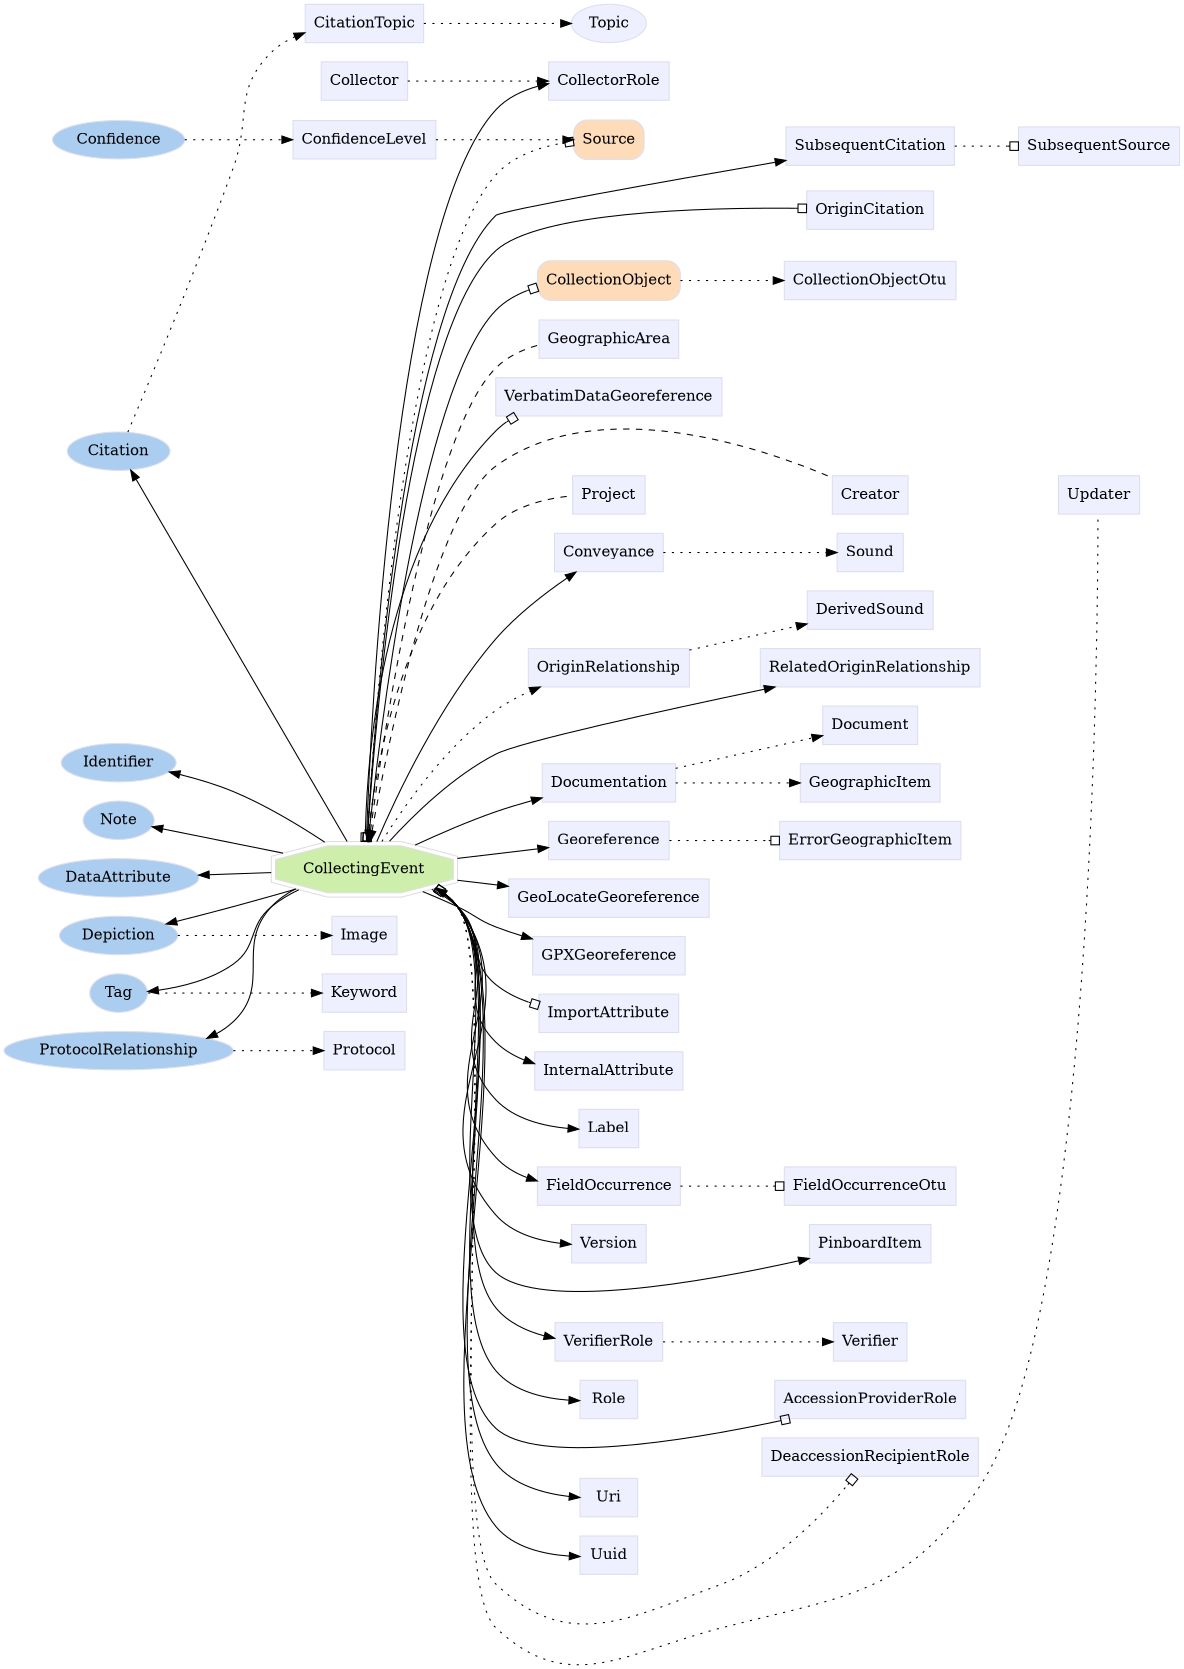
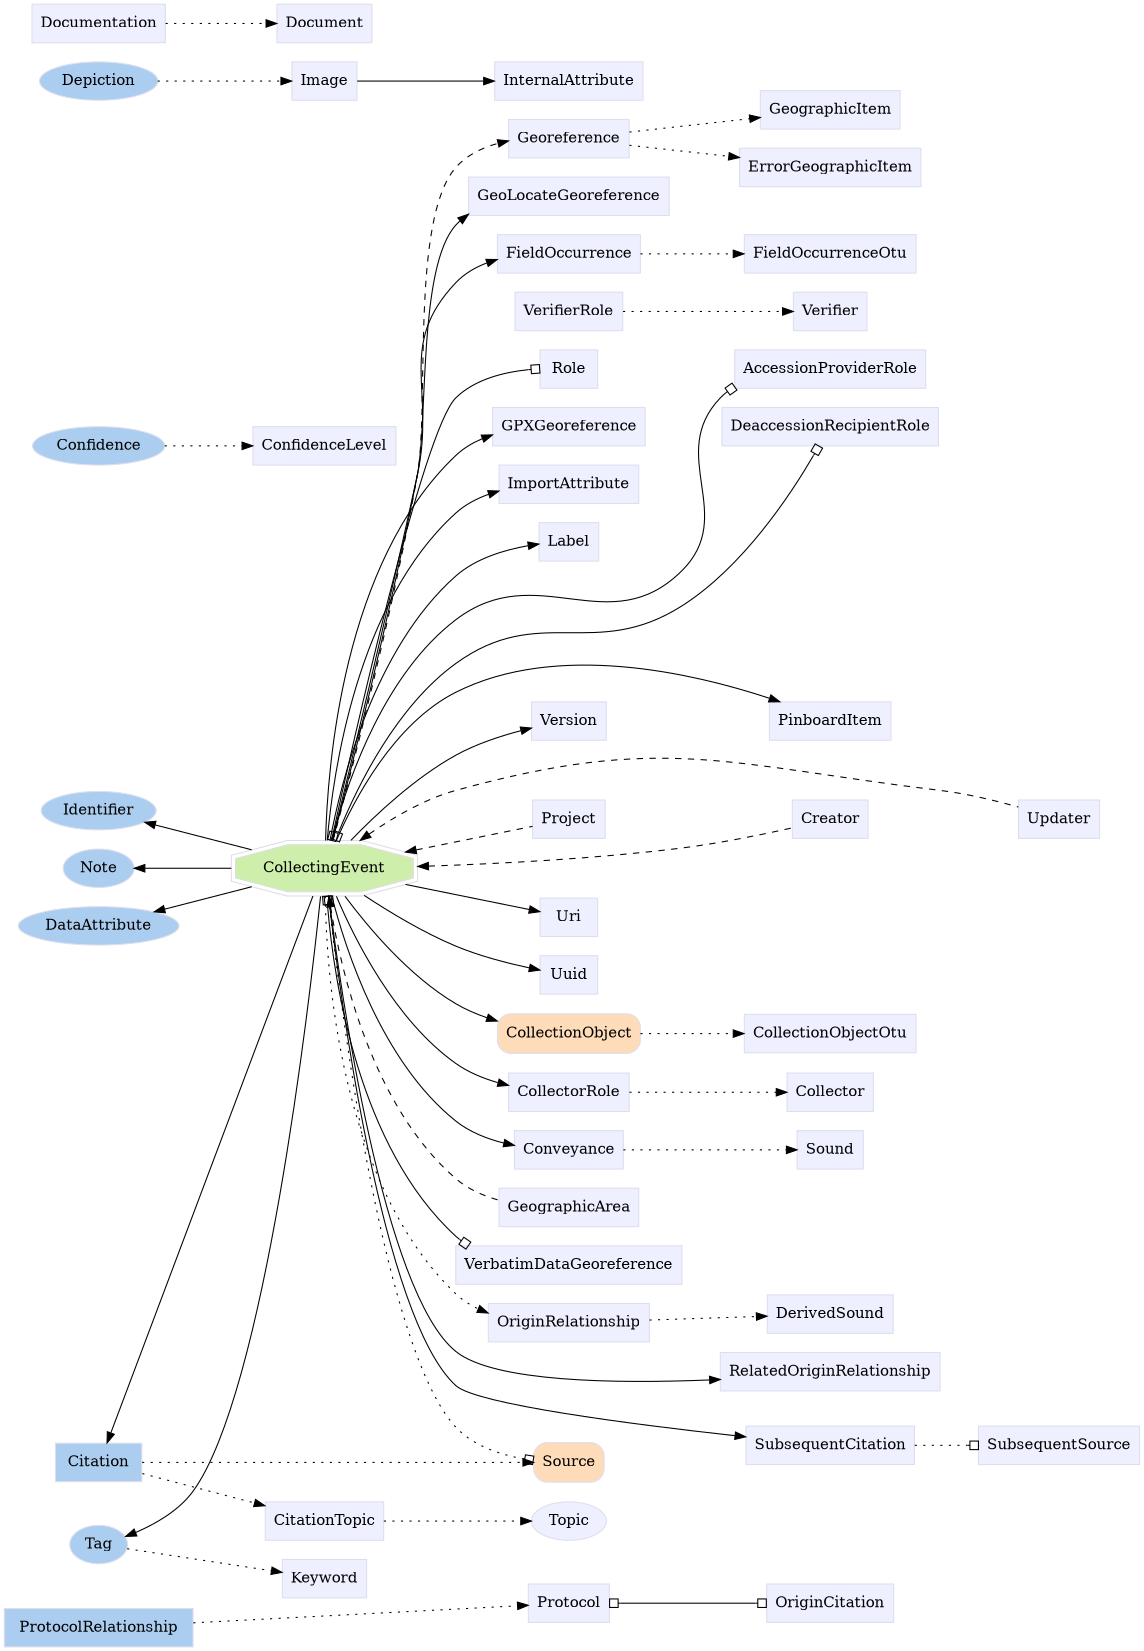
(473, 81) -> (703, 1092)
(499, 140) -> (333, 1462)
(434, 382) -> (688, 1603)
(119, 451) -> (99, 1462)
(411, 551) -> (408, 967)
(732, 783) -> (690, 125)
(472, 820) -> none
(719, 841) -> (679, 151)
(498, 854) -> (416, 481)
(236, 906) -> none
(253, 960) -> none
(475, 977) -> (420, 81)
(492, 980) -> (367, 656)
(119, 1051) -> (99, 1628)
(475, 1122) -> none
(473, 1165) -> (428, 461)
(727, 1186) -> (687, 254)
(483, 1549) -> (566, 633)
(868, 1586) -> (689, 759)
